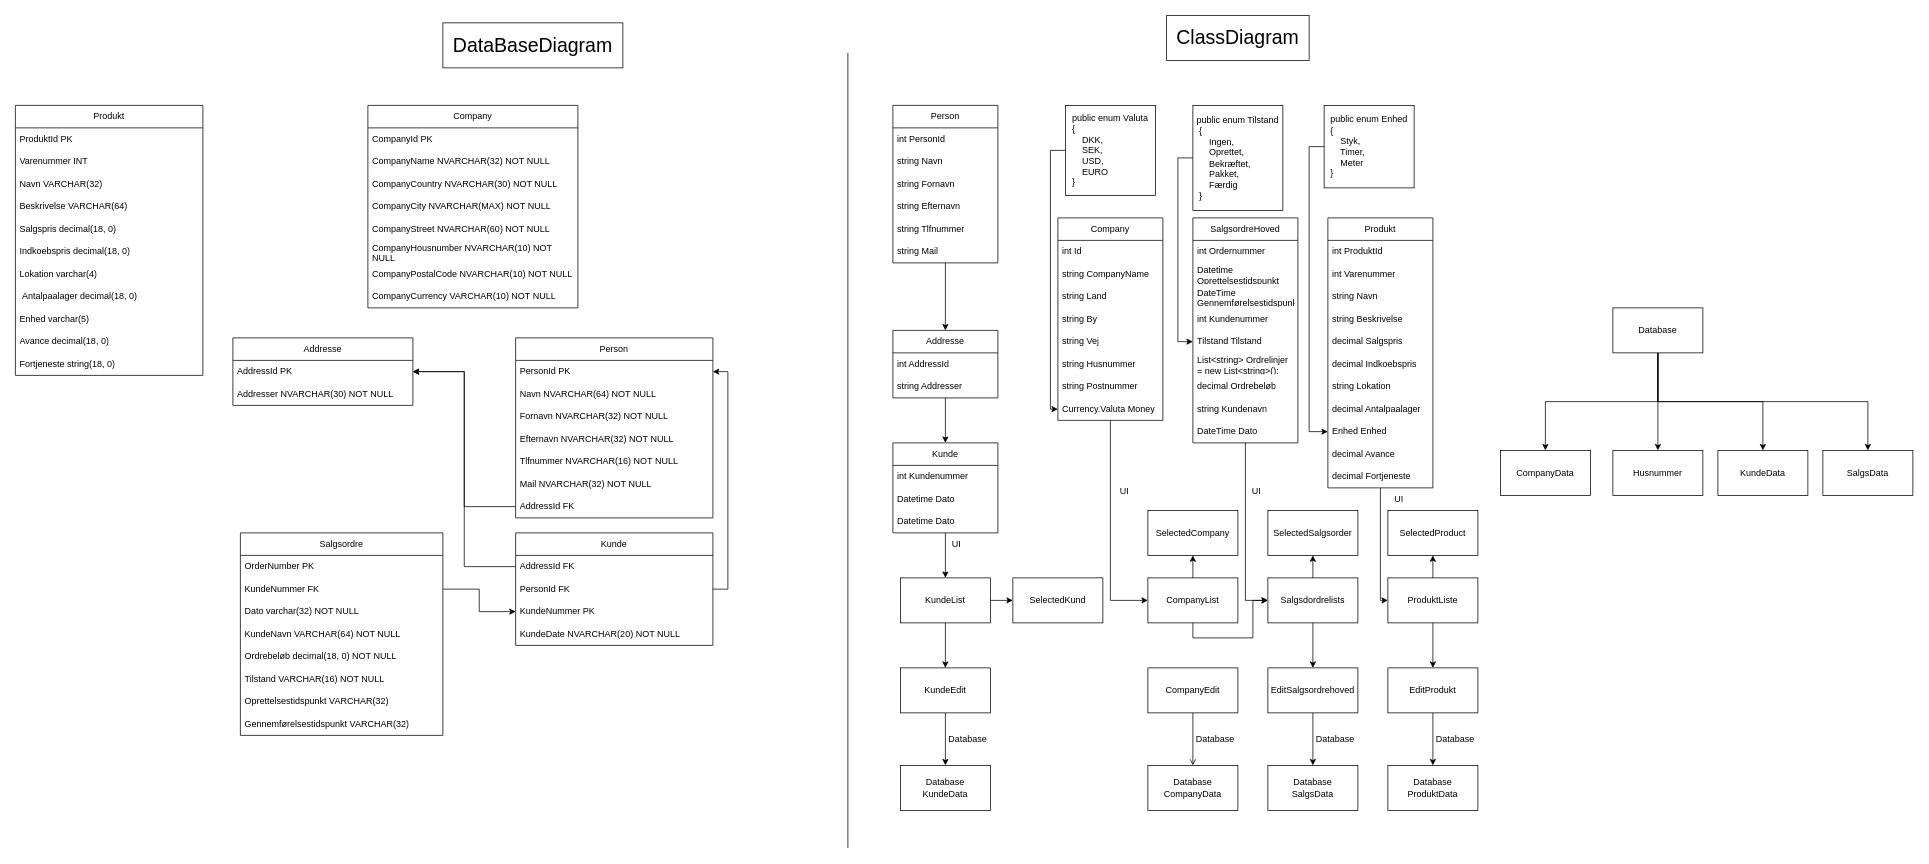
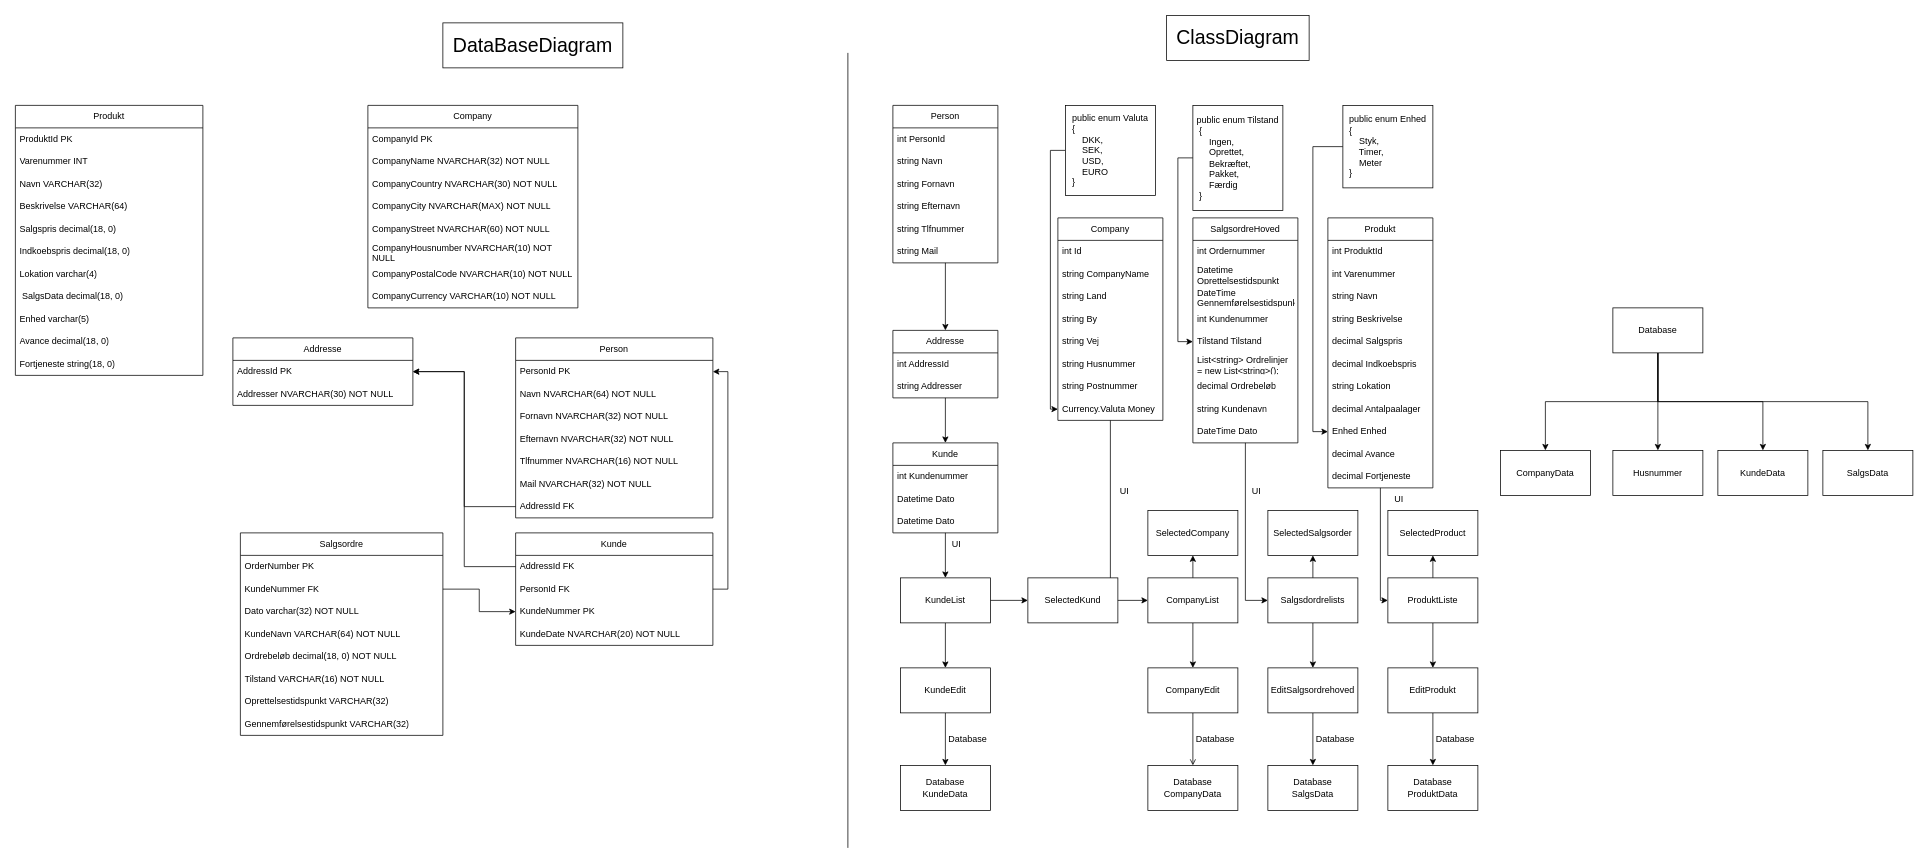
(1369, 147) -> (1388, 147)
(82, 297) -> (73, 297)
(1058, 600) -> (1073, 600)
(1239, 638) -> (1193, 661)
